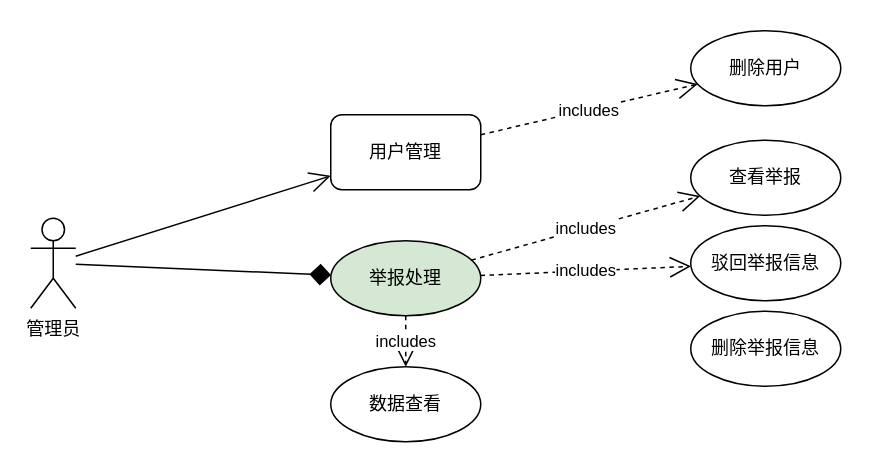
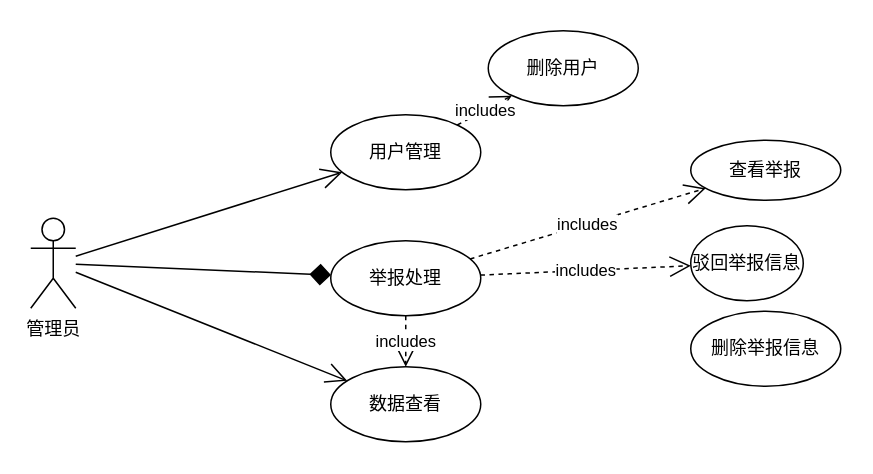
(766, 68) -> (563, 68)
(406, 152) -> (406, 152)
(766, 178) -> (766, 170)
(766, 263) -> (747, 263)
(406, 278) -> (406, 278)
none -> (210, 326)
